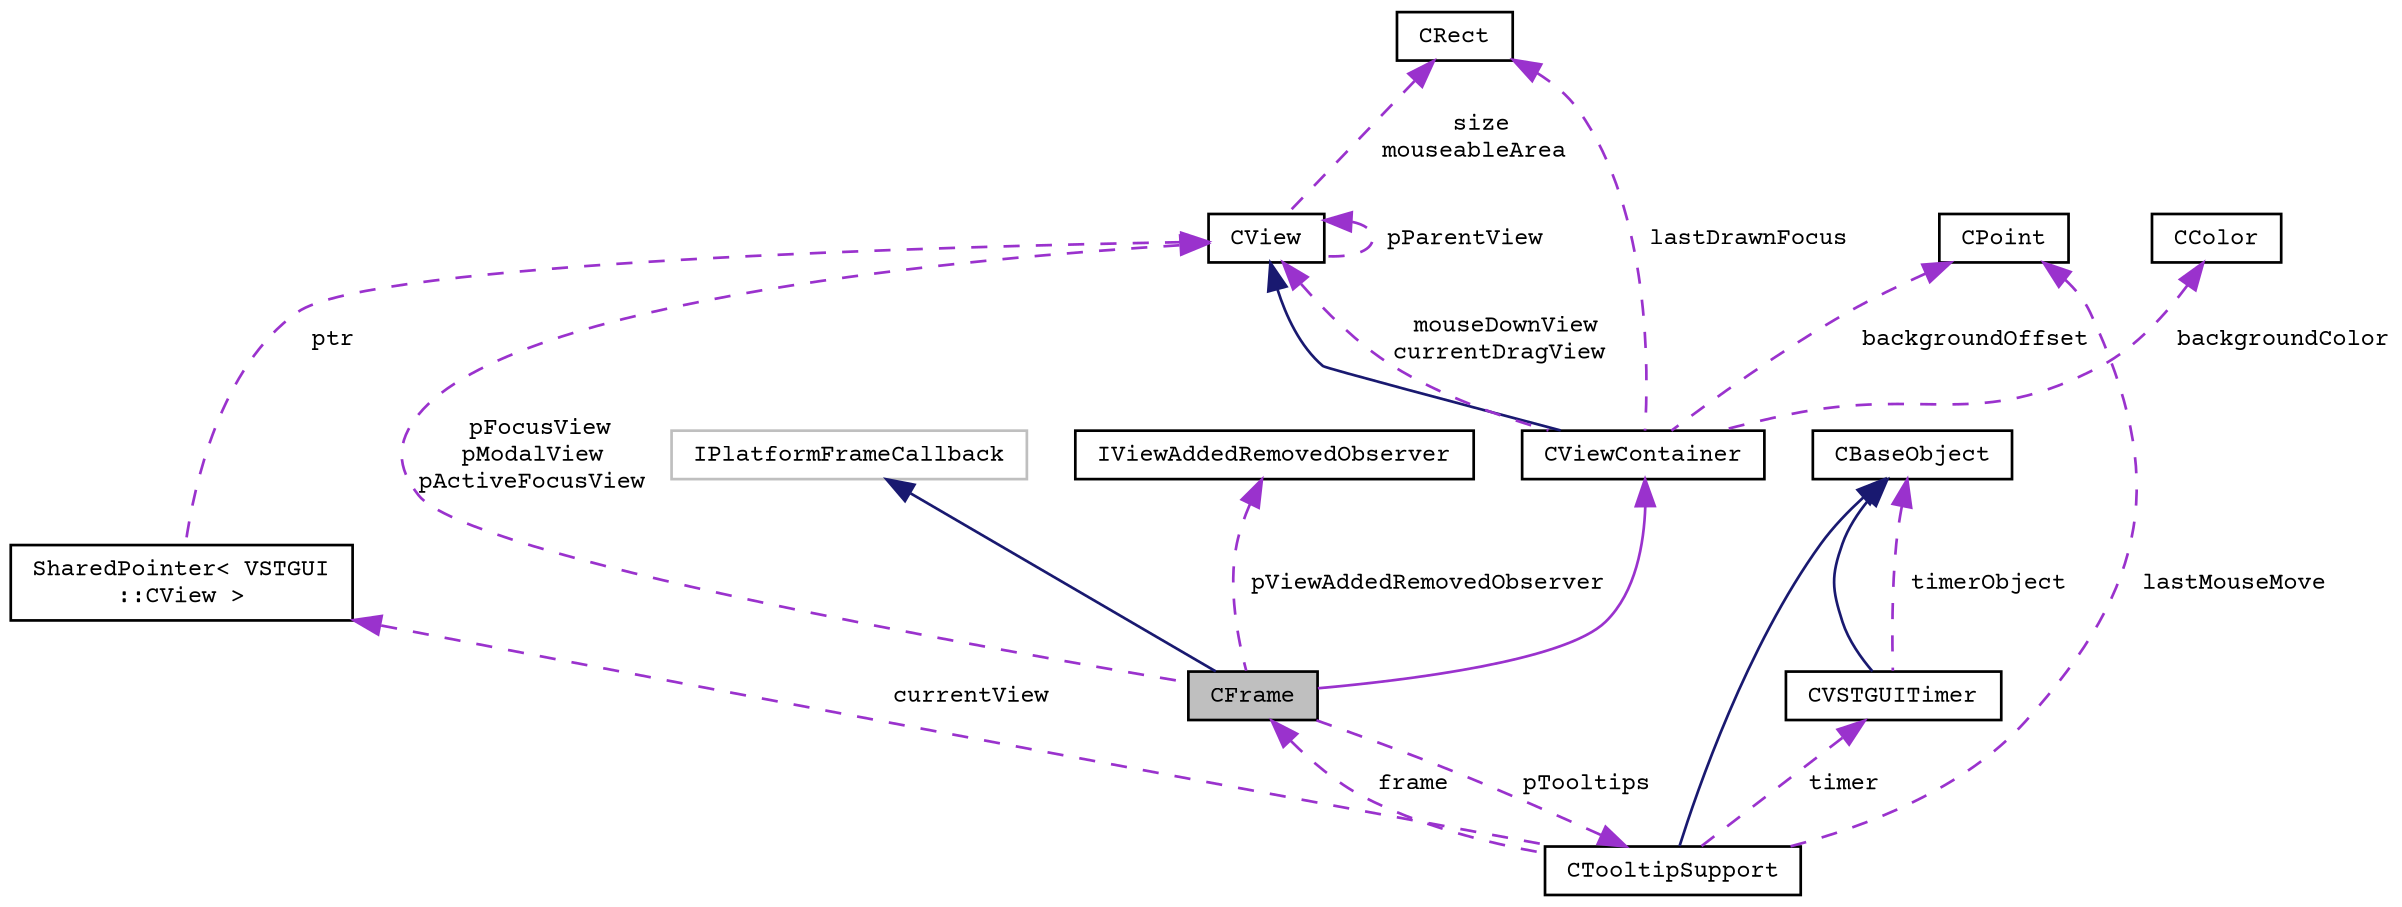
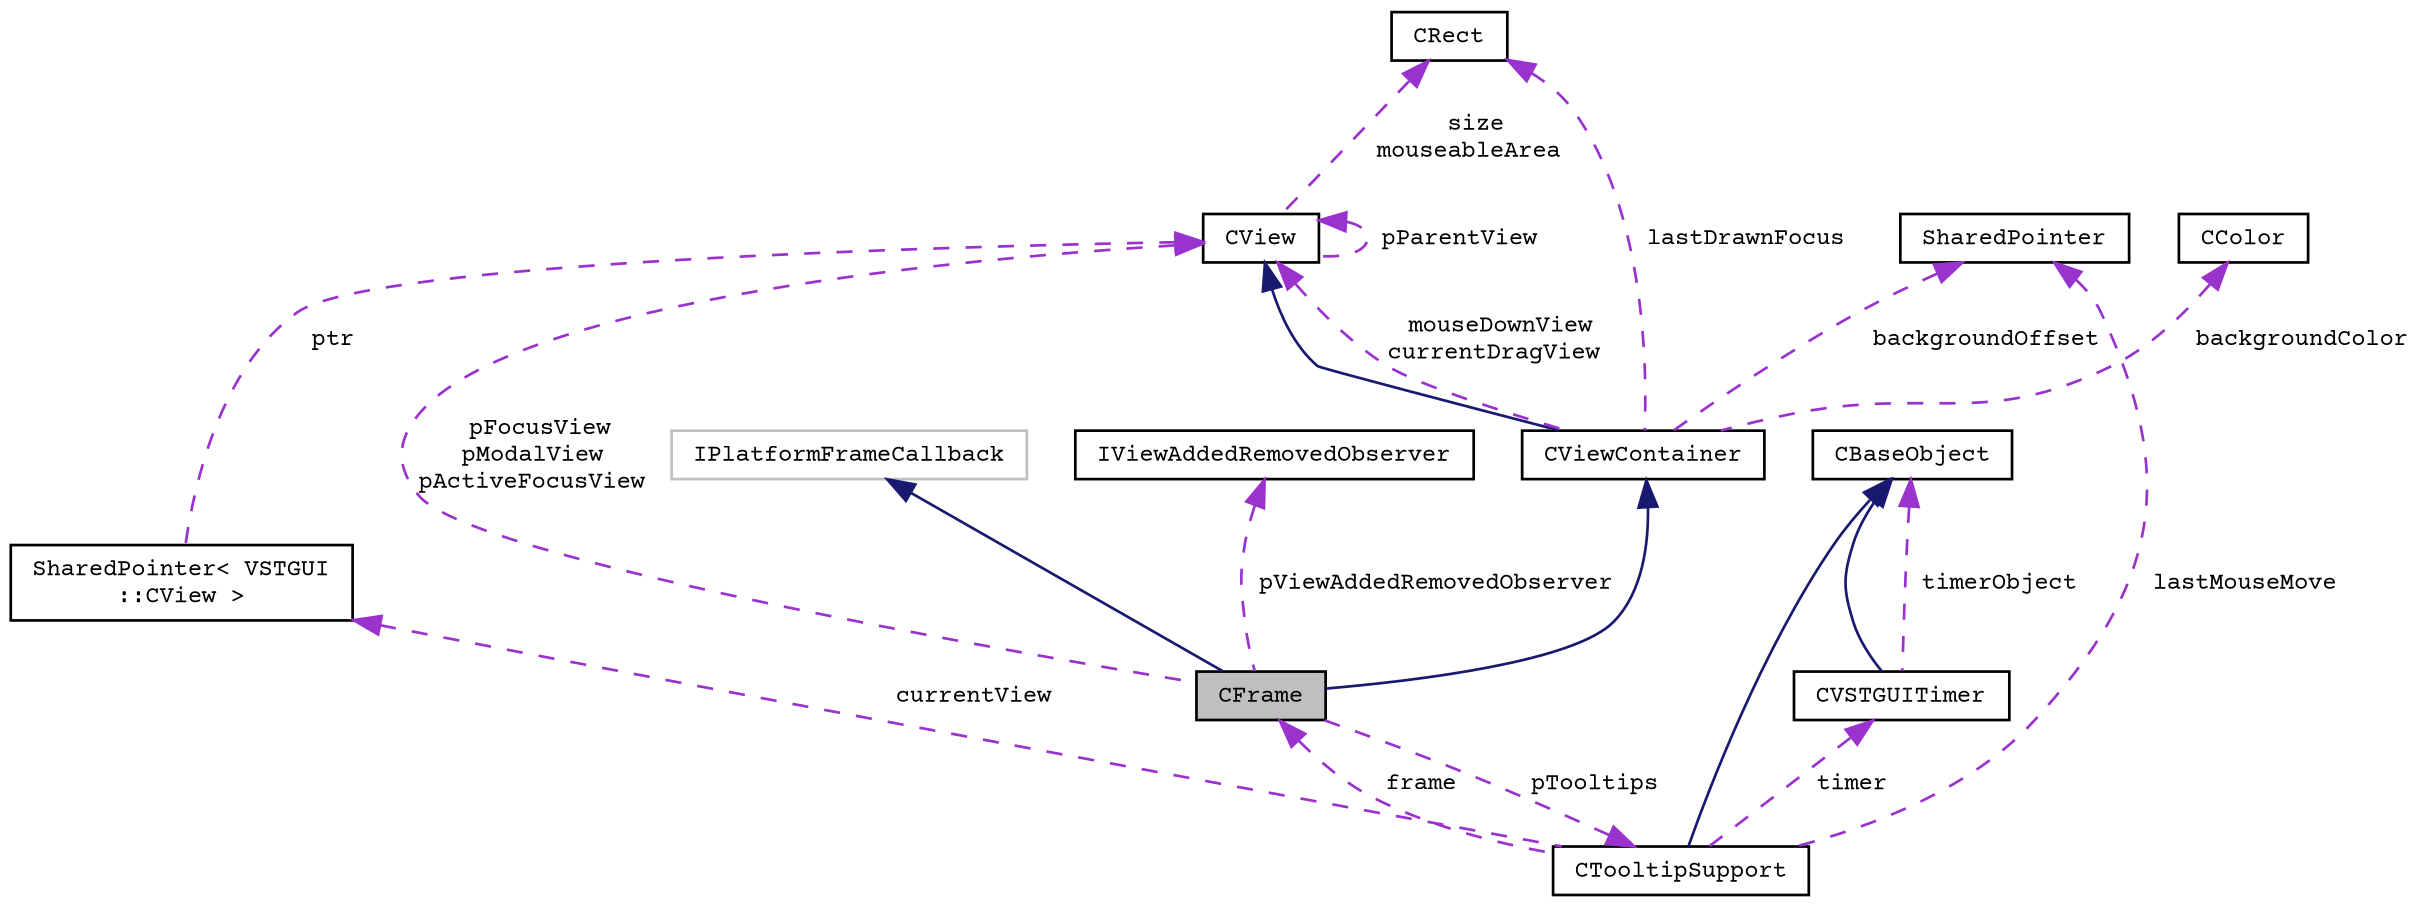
(2004, 238) -> (2015, 238)
(1527, 656) -> (1534, 657)
